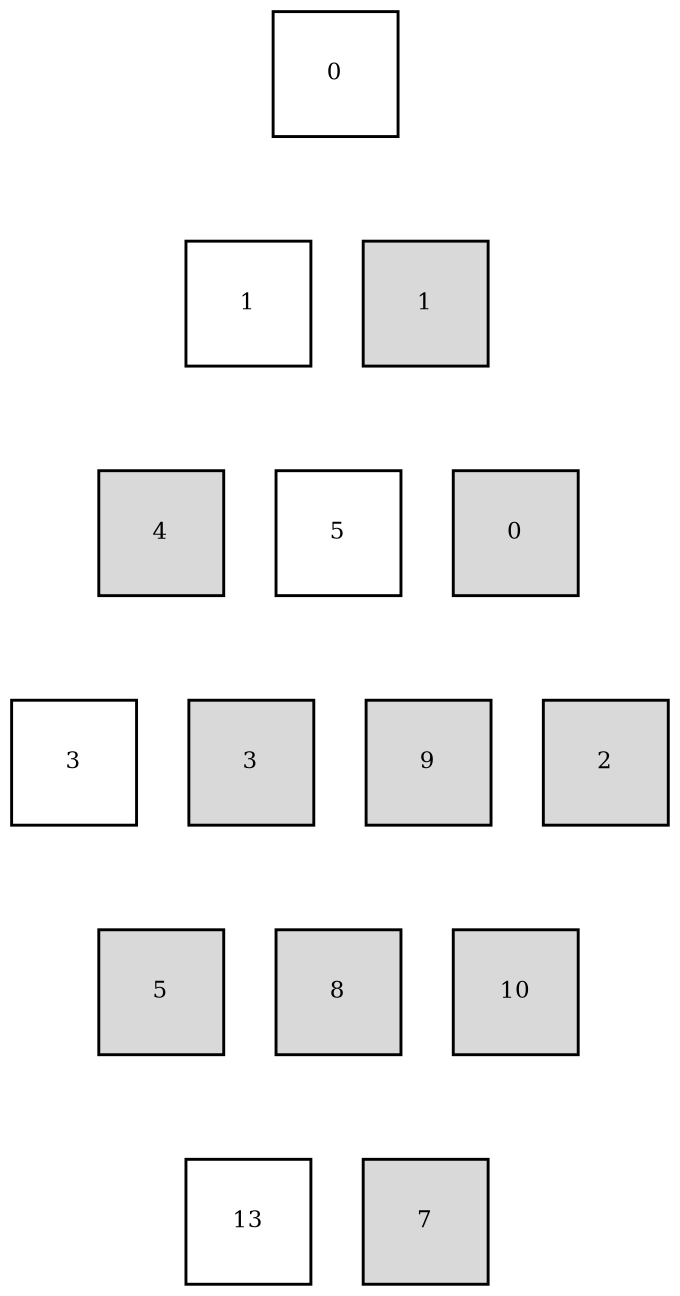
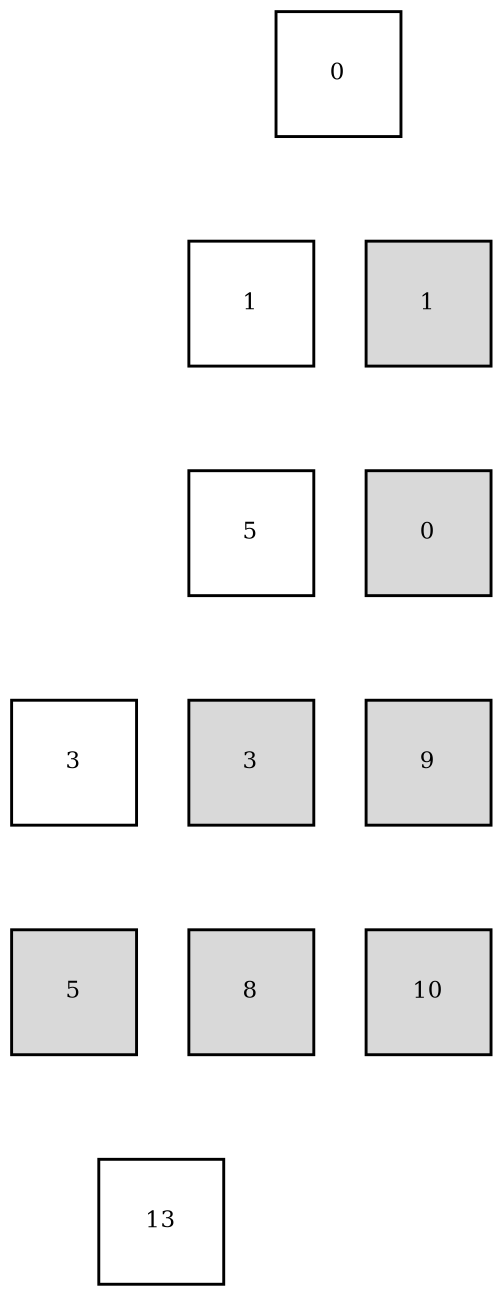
(161, 533) -> none
(606, 763) -> none
(426, 1222) -> none
